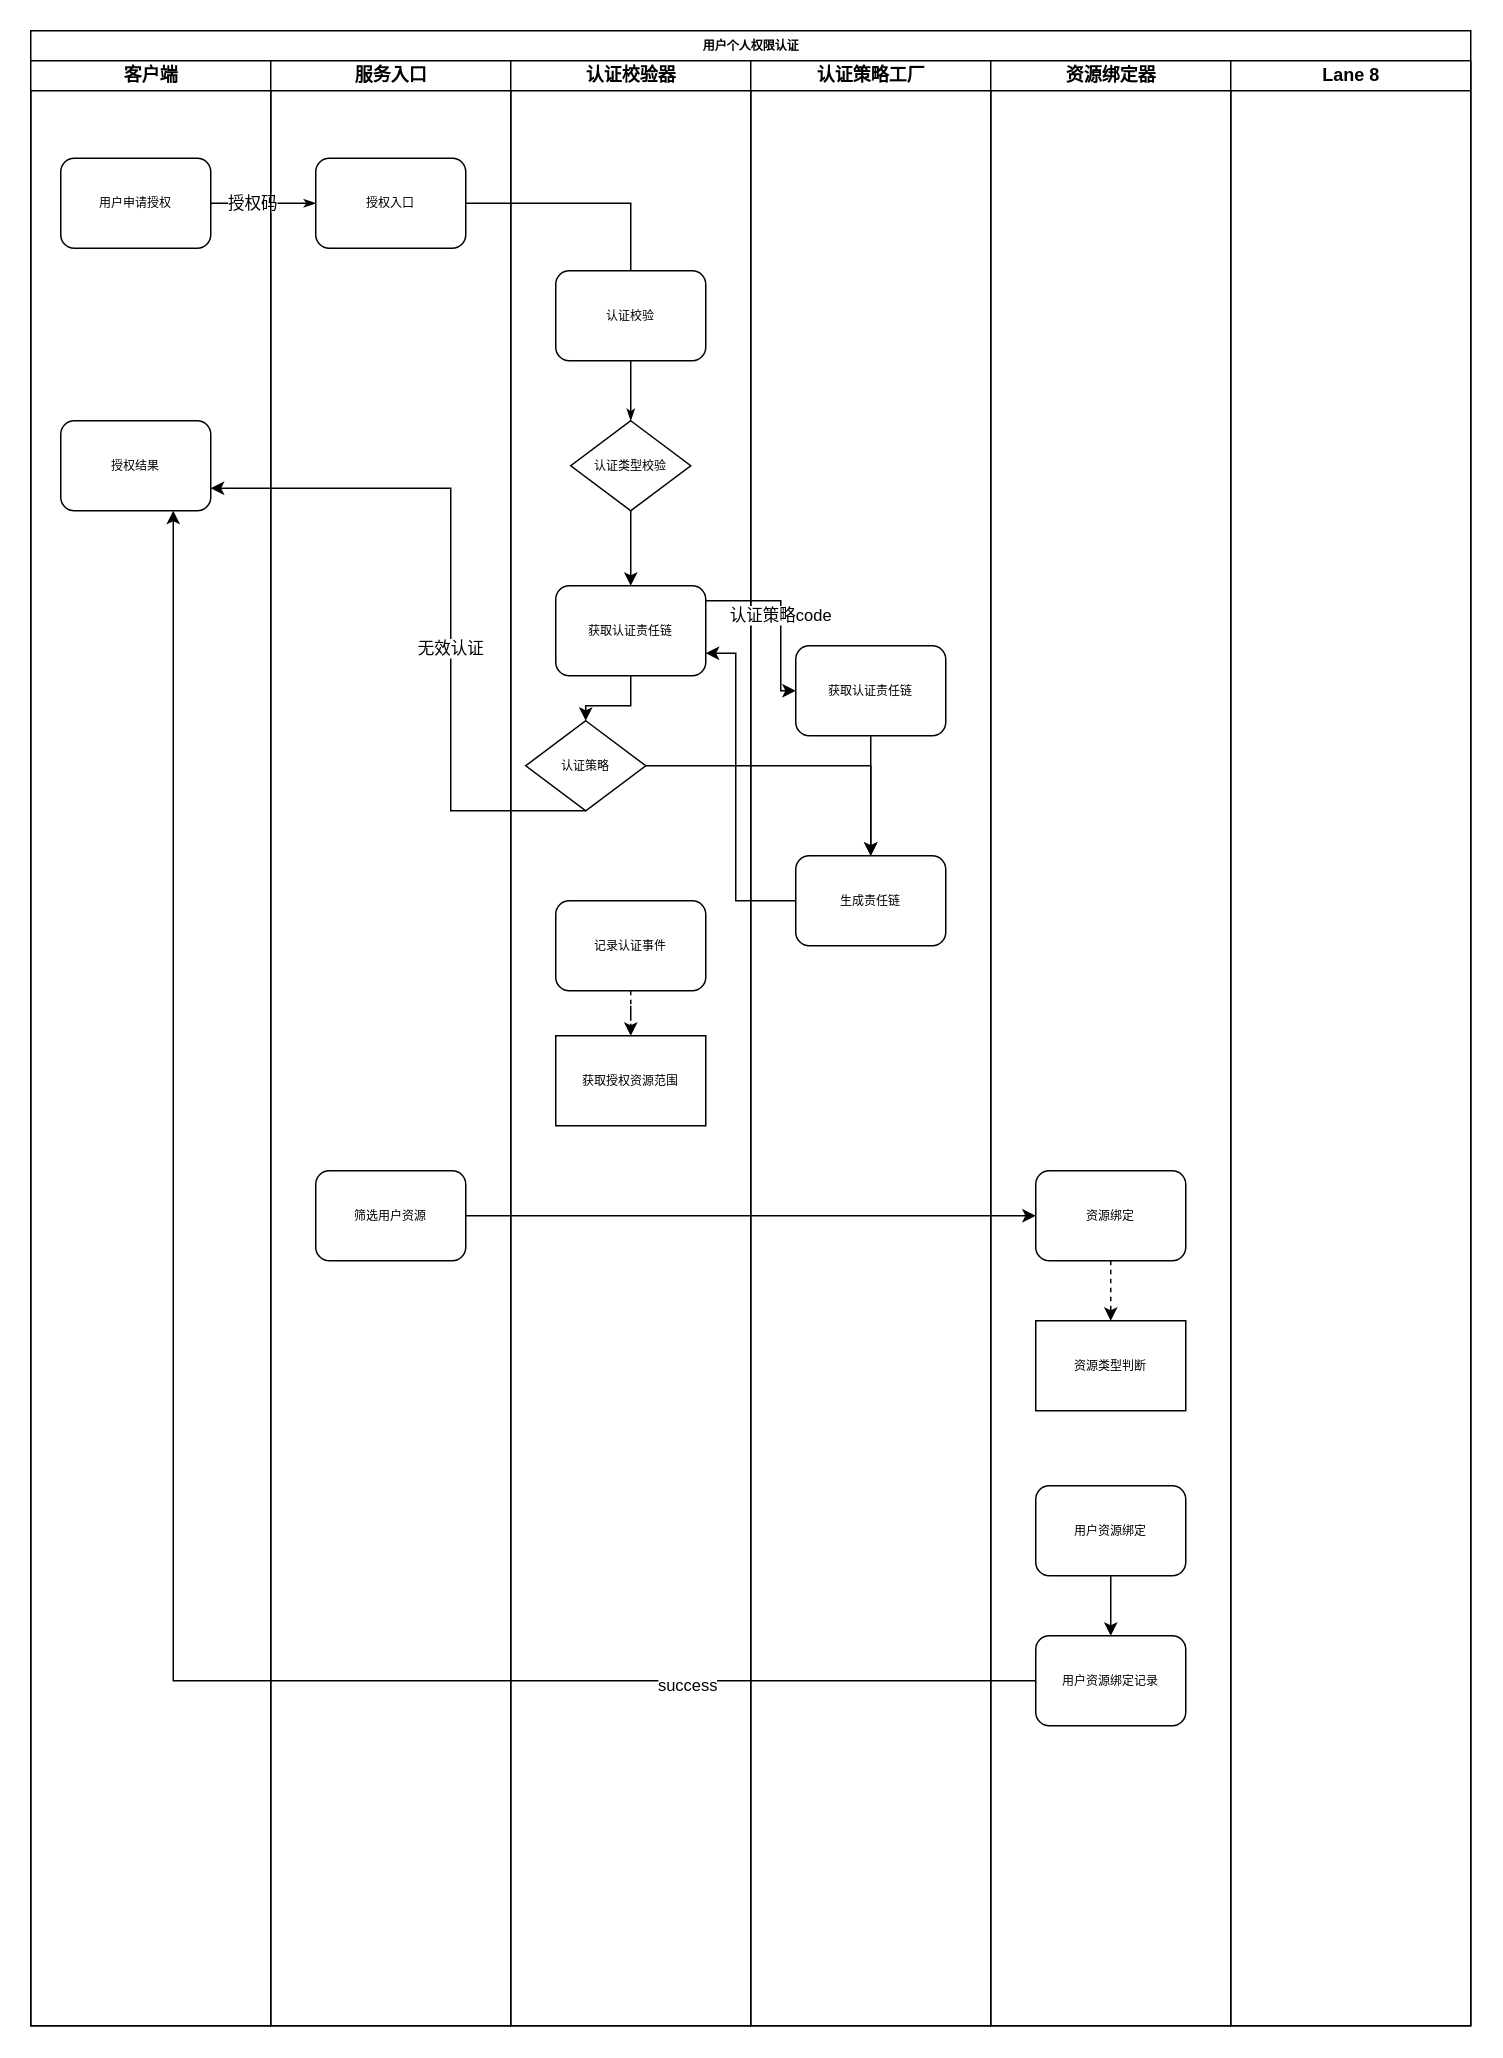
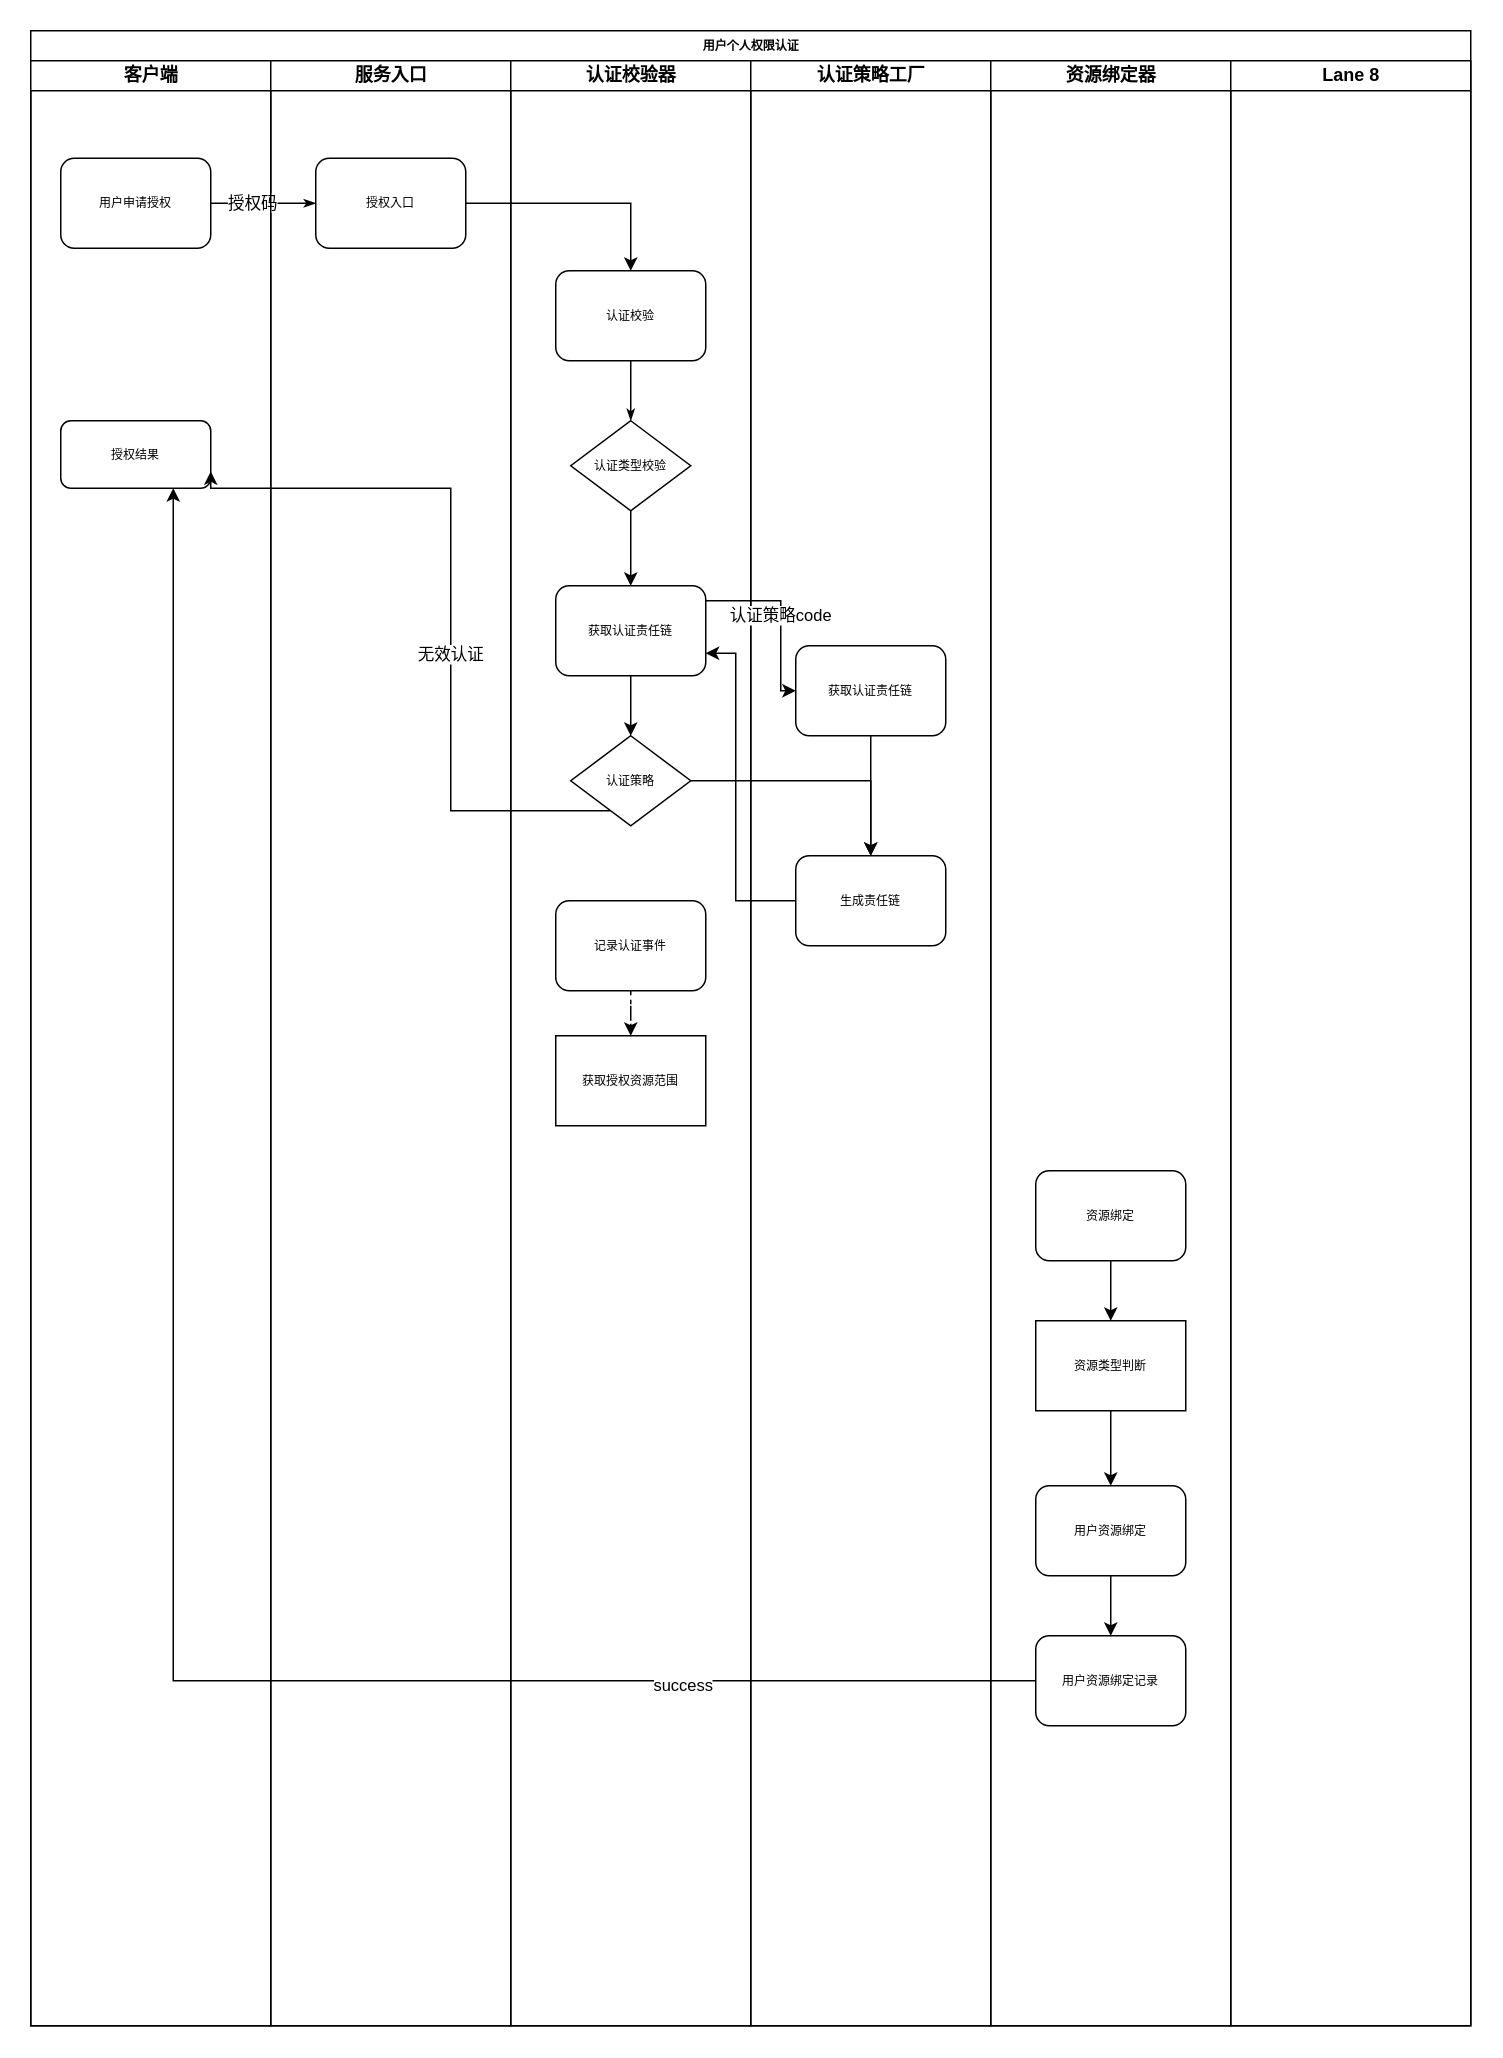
(631, 263) -> (631, 259)
(136, 466) -> (136, 455)
(586, 766) -> (631, 781)
(391, 1216) -> none
(746, 1216) -> none
(1111, 1285) -> (1111, 1285)
none -> (1111, 1443)
